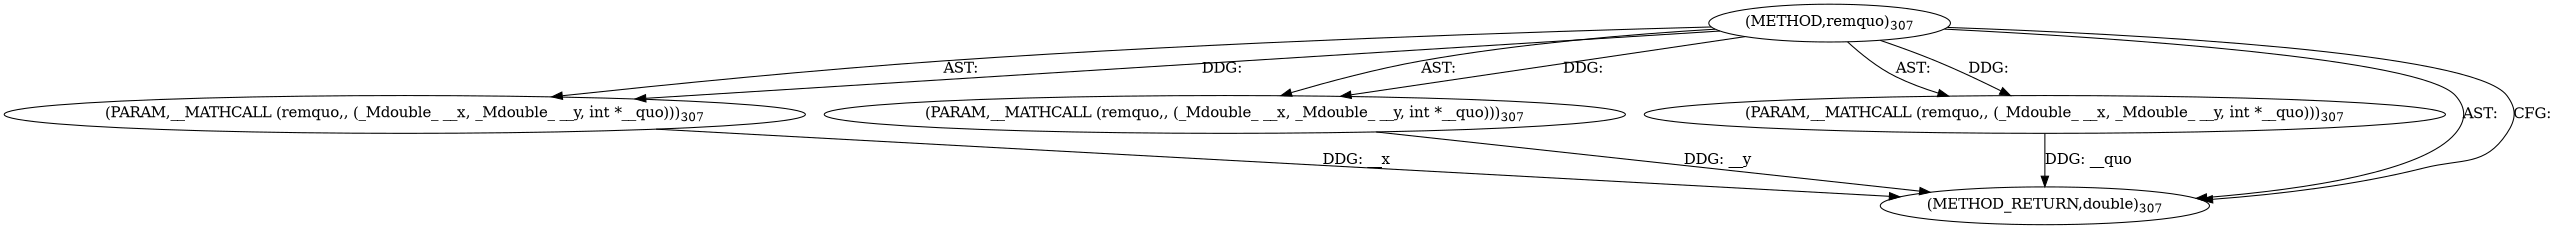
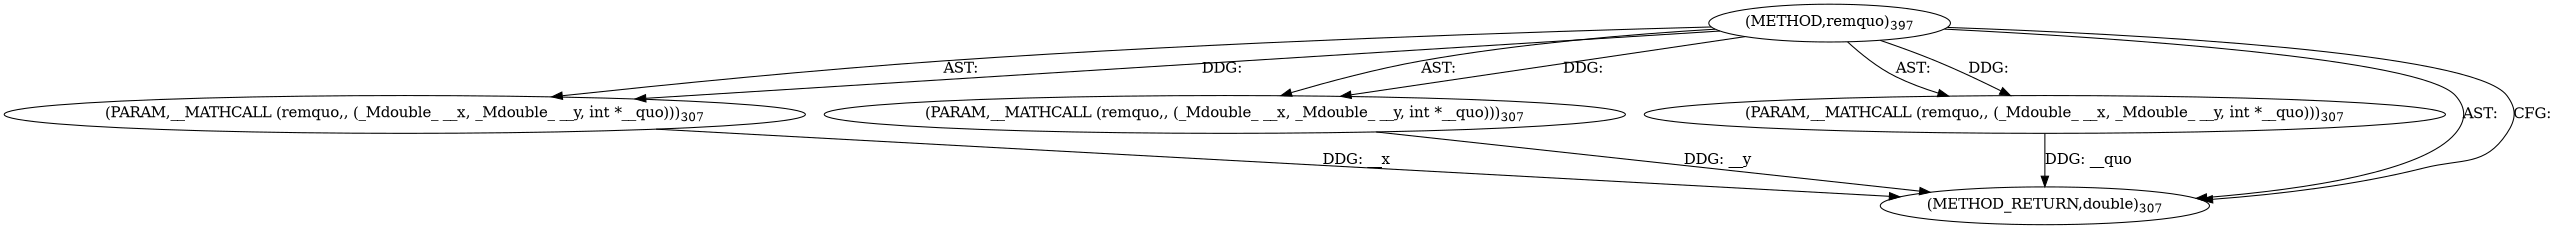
(1902, 22) -> (1902, 22)
